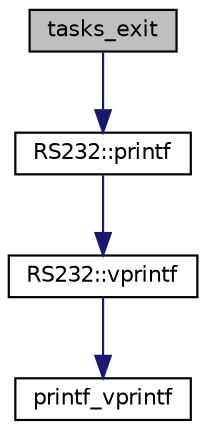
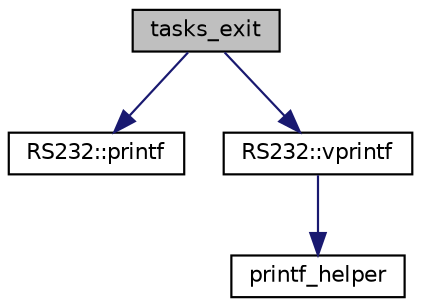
(103, 204) -> (255, 84)
(103, 399) -> (318, 276)
